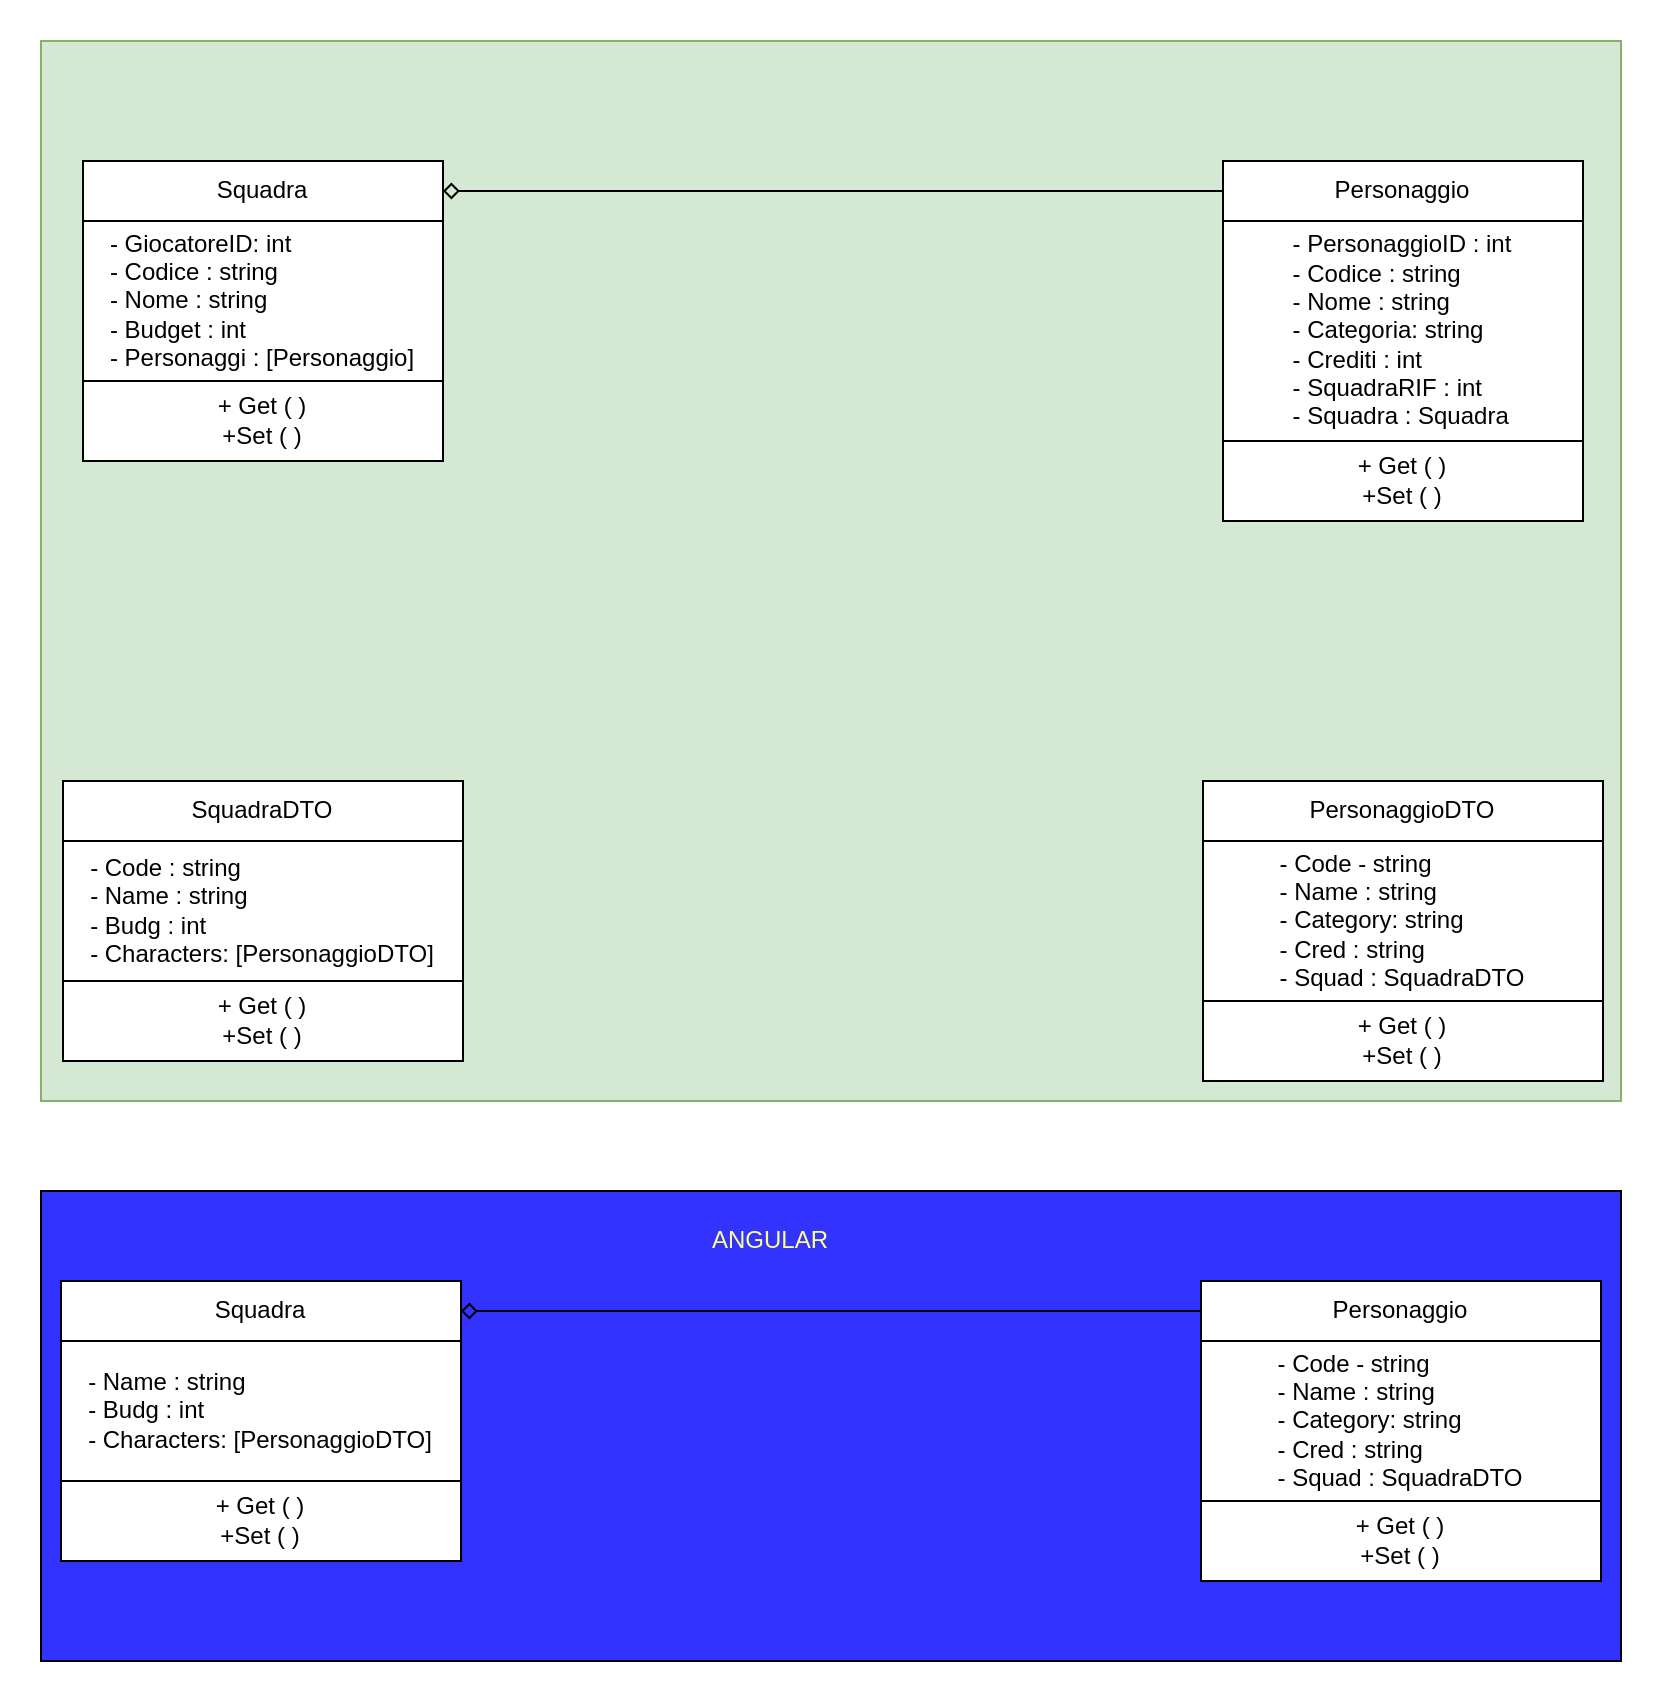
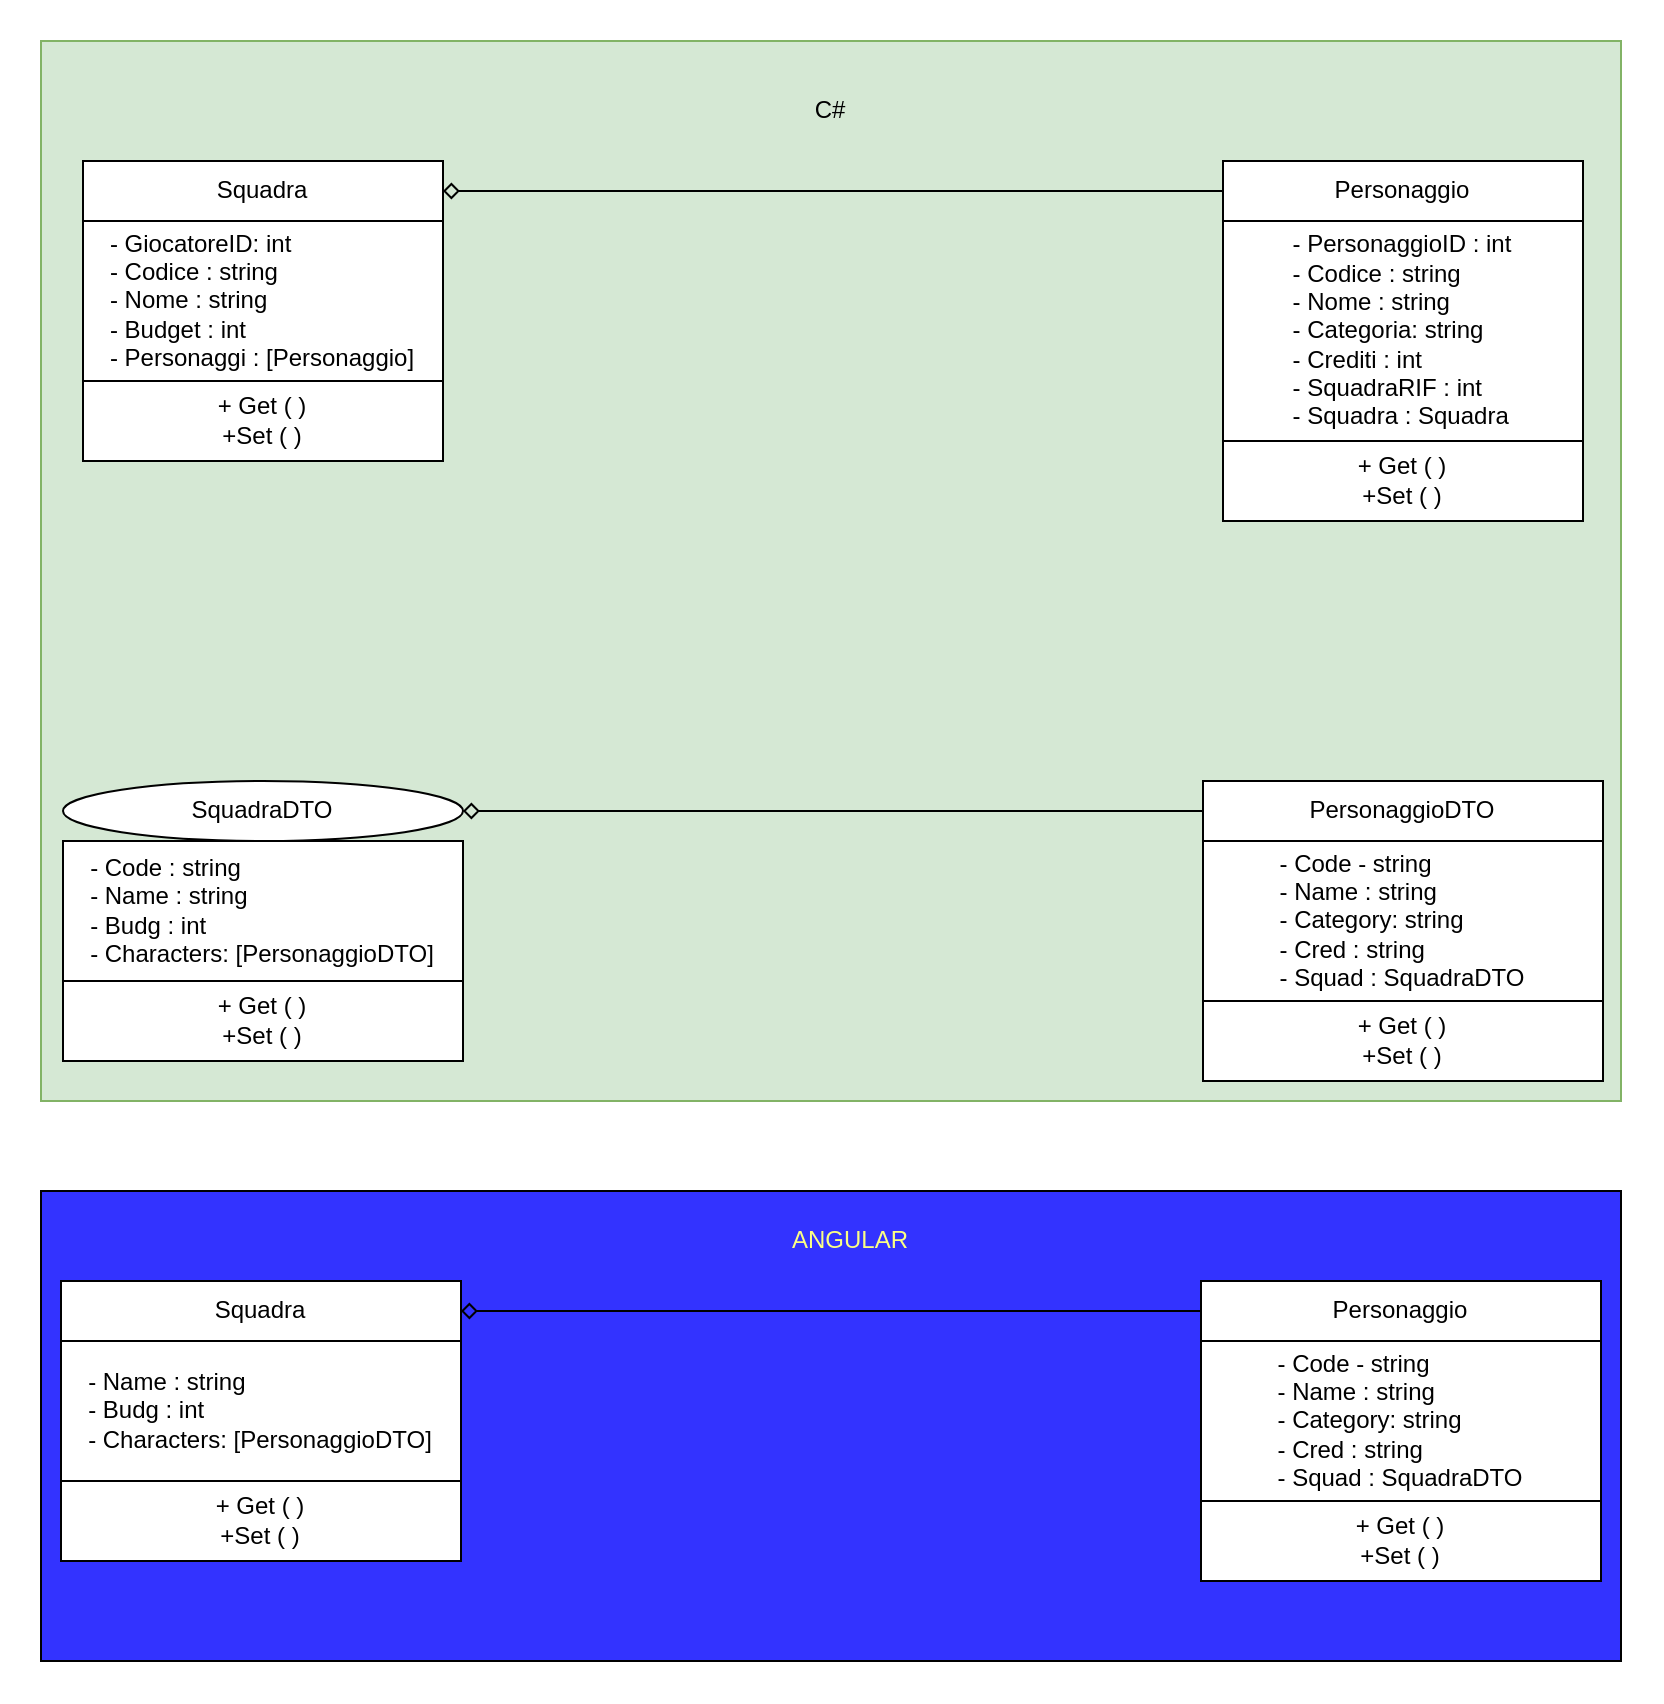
none -> (831, 111)
(263, 811) -> (263, 811)
none -> (841, 811)
(771, 1241) -> (851, 1241)
